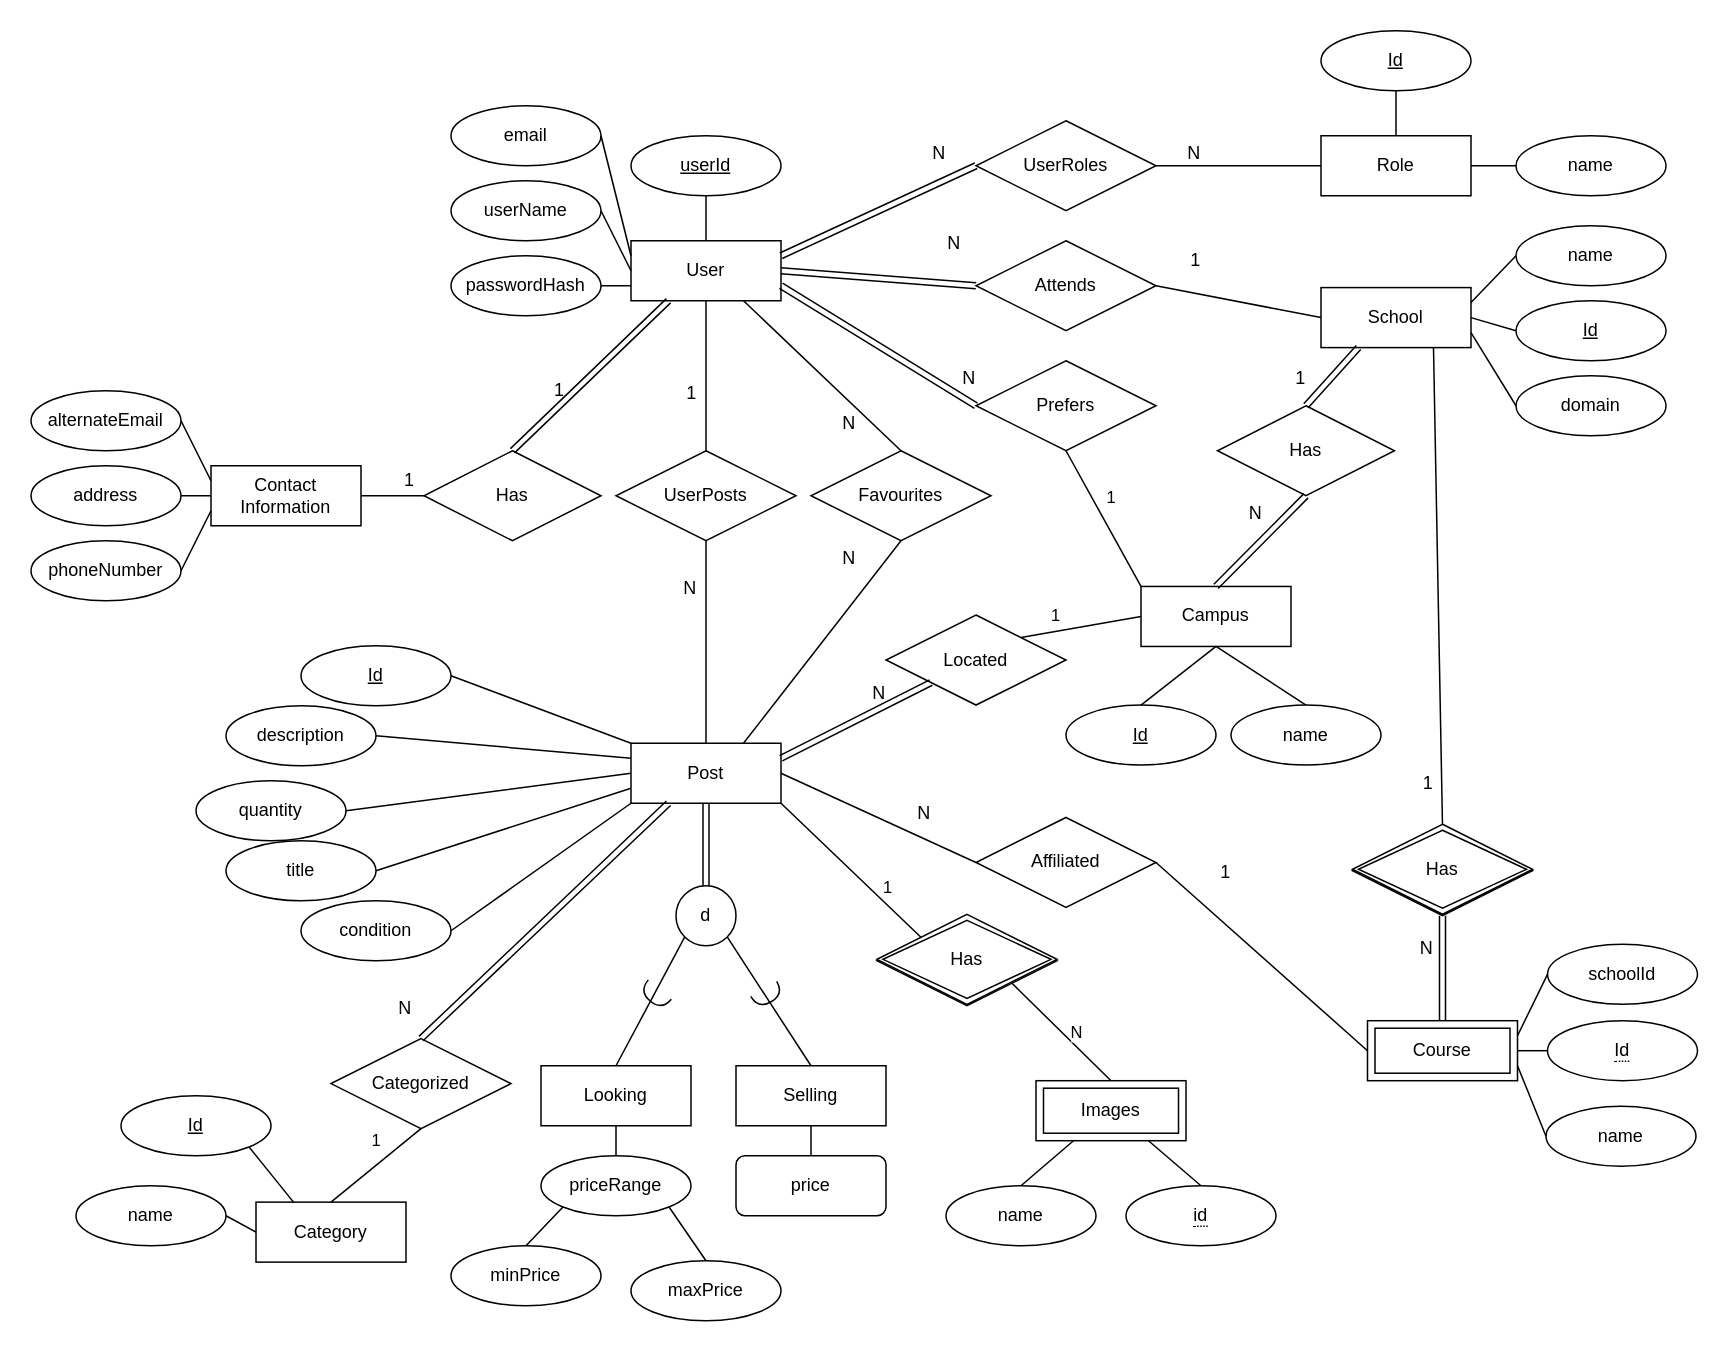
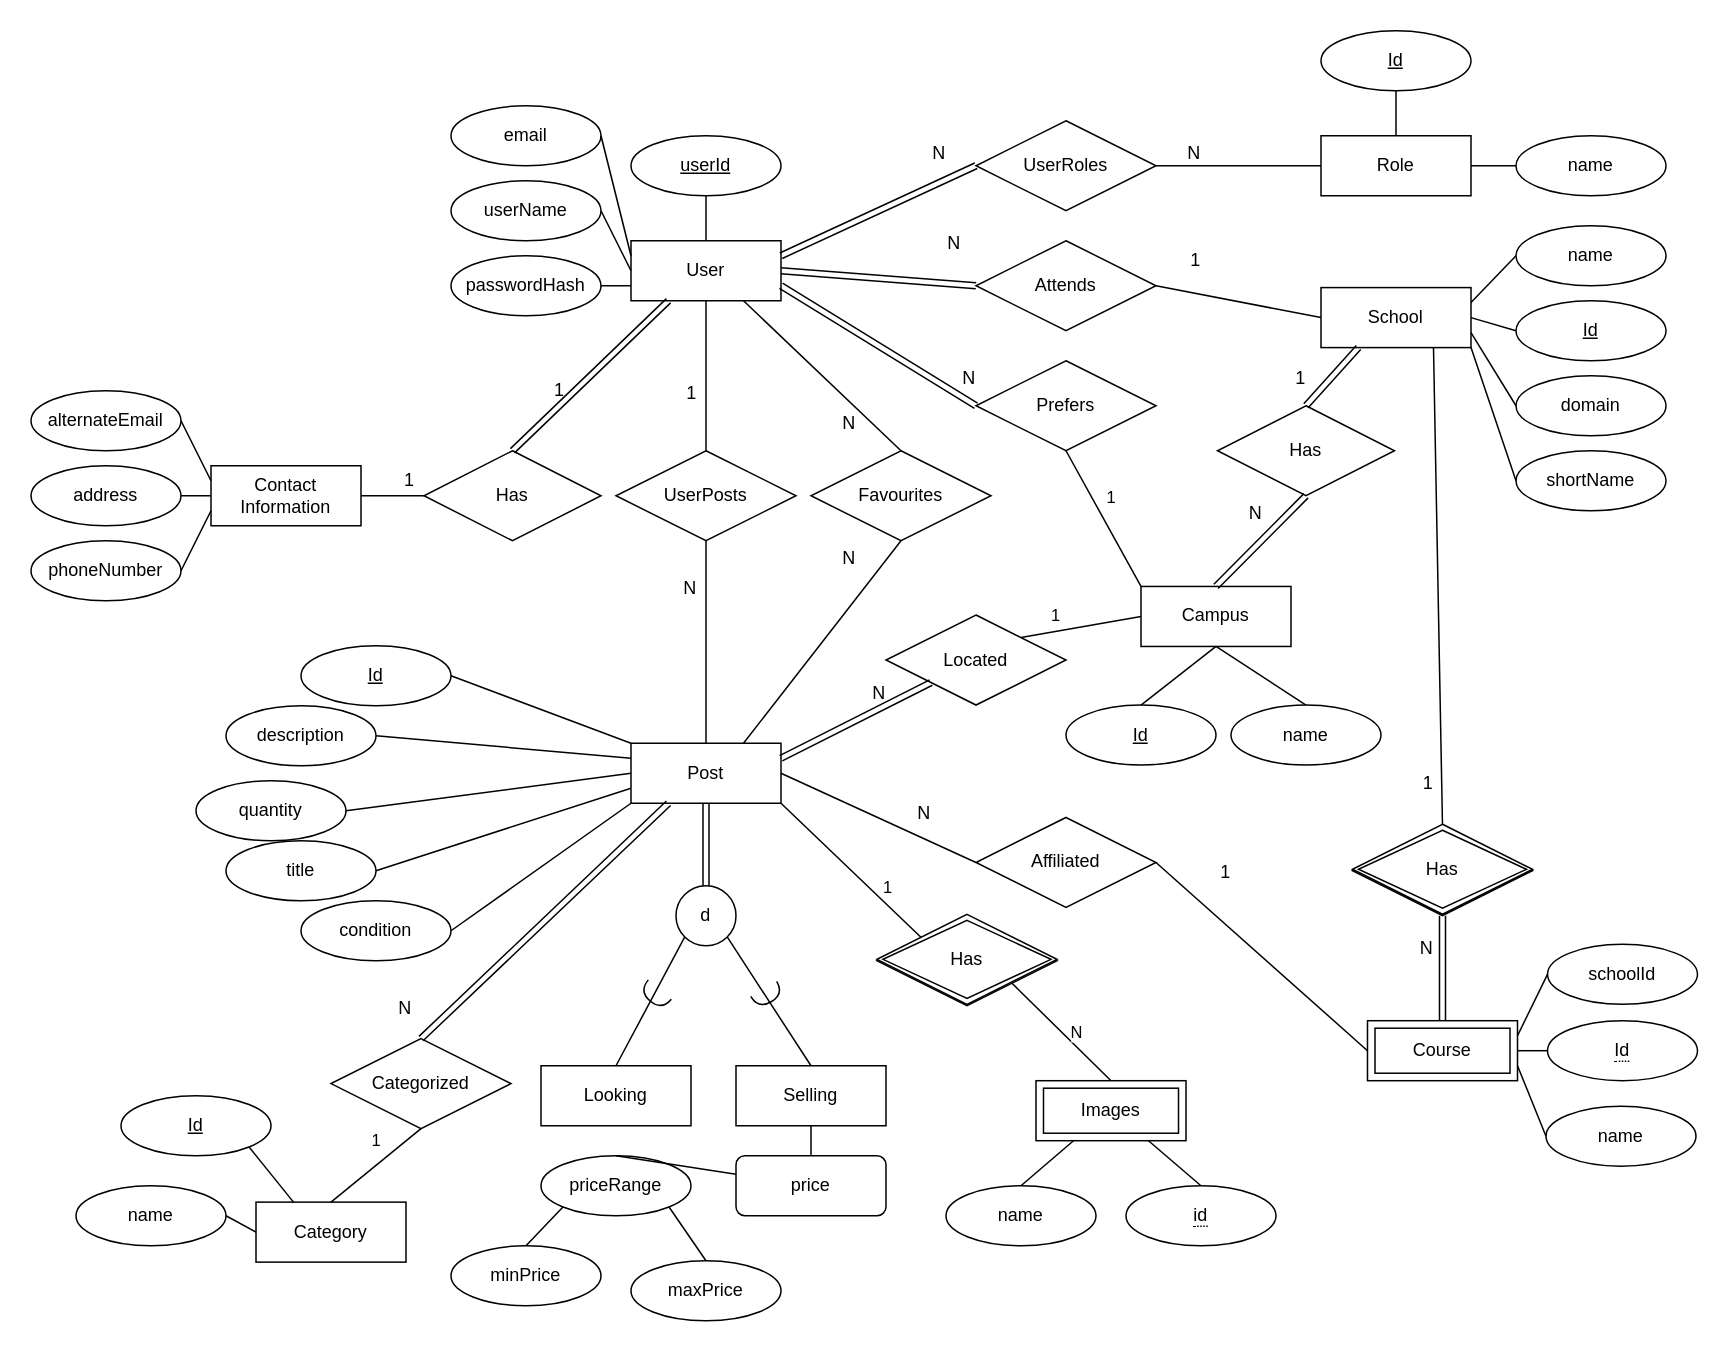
none -> (1493, 414)
none -> (1591, 481)
(616, 1141) -> (675, 1165)
